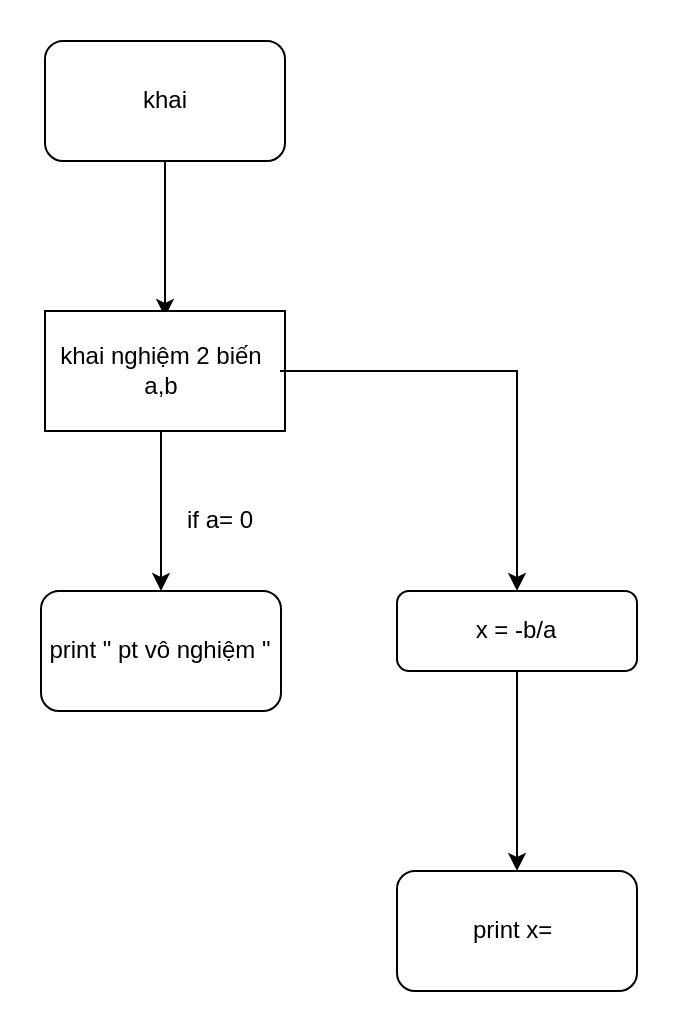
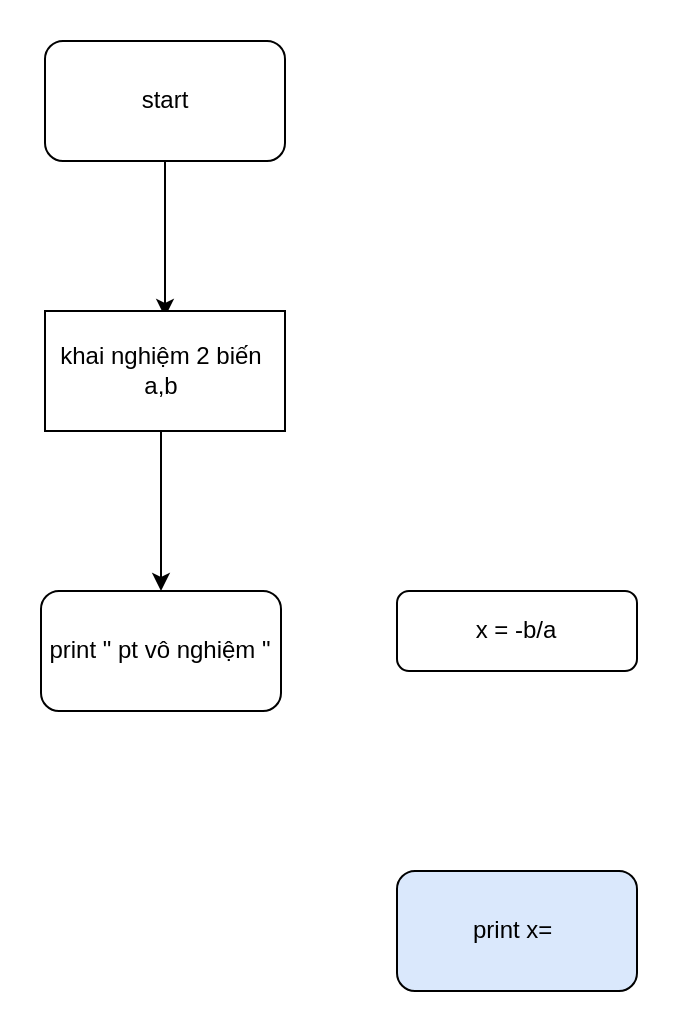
(166, 101) -> (166, 101)
(502, 371) -> none
(220, 521) -> none
(517, 764) -> none
(517, 931) -> (517, 931)
